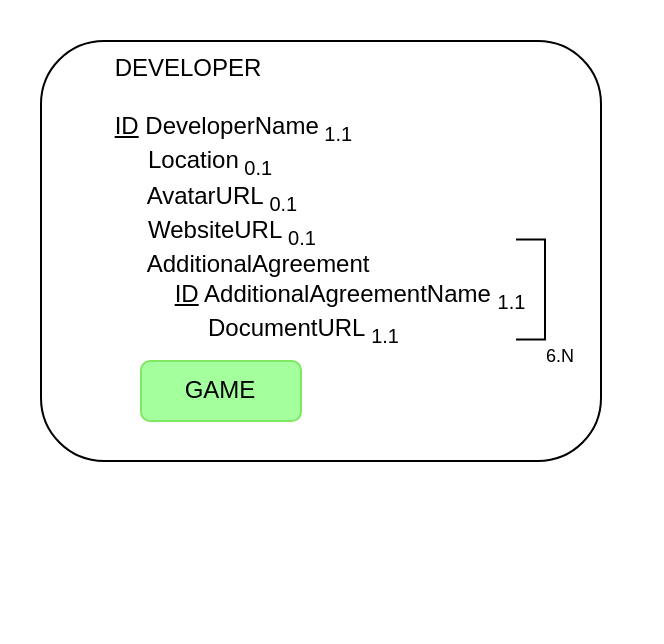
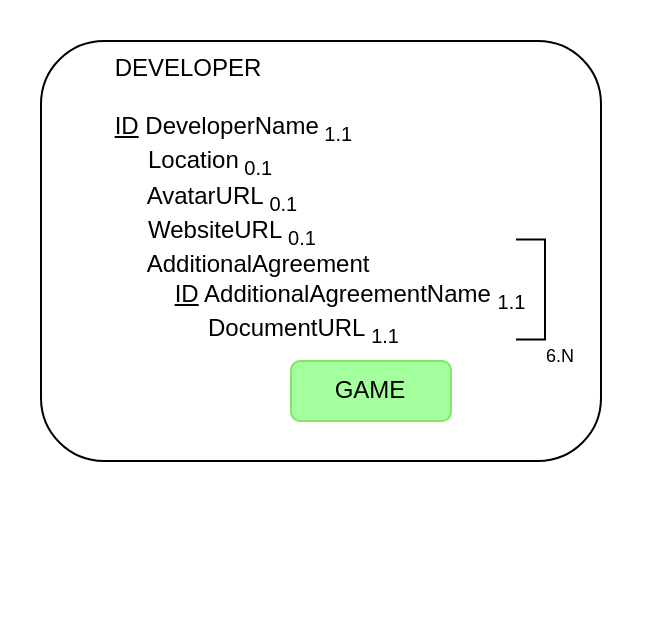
(221, 391) -> (371, 391)
